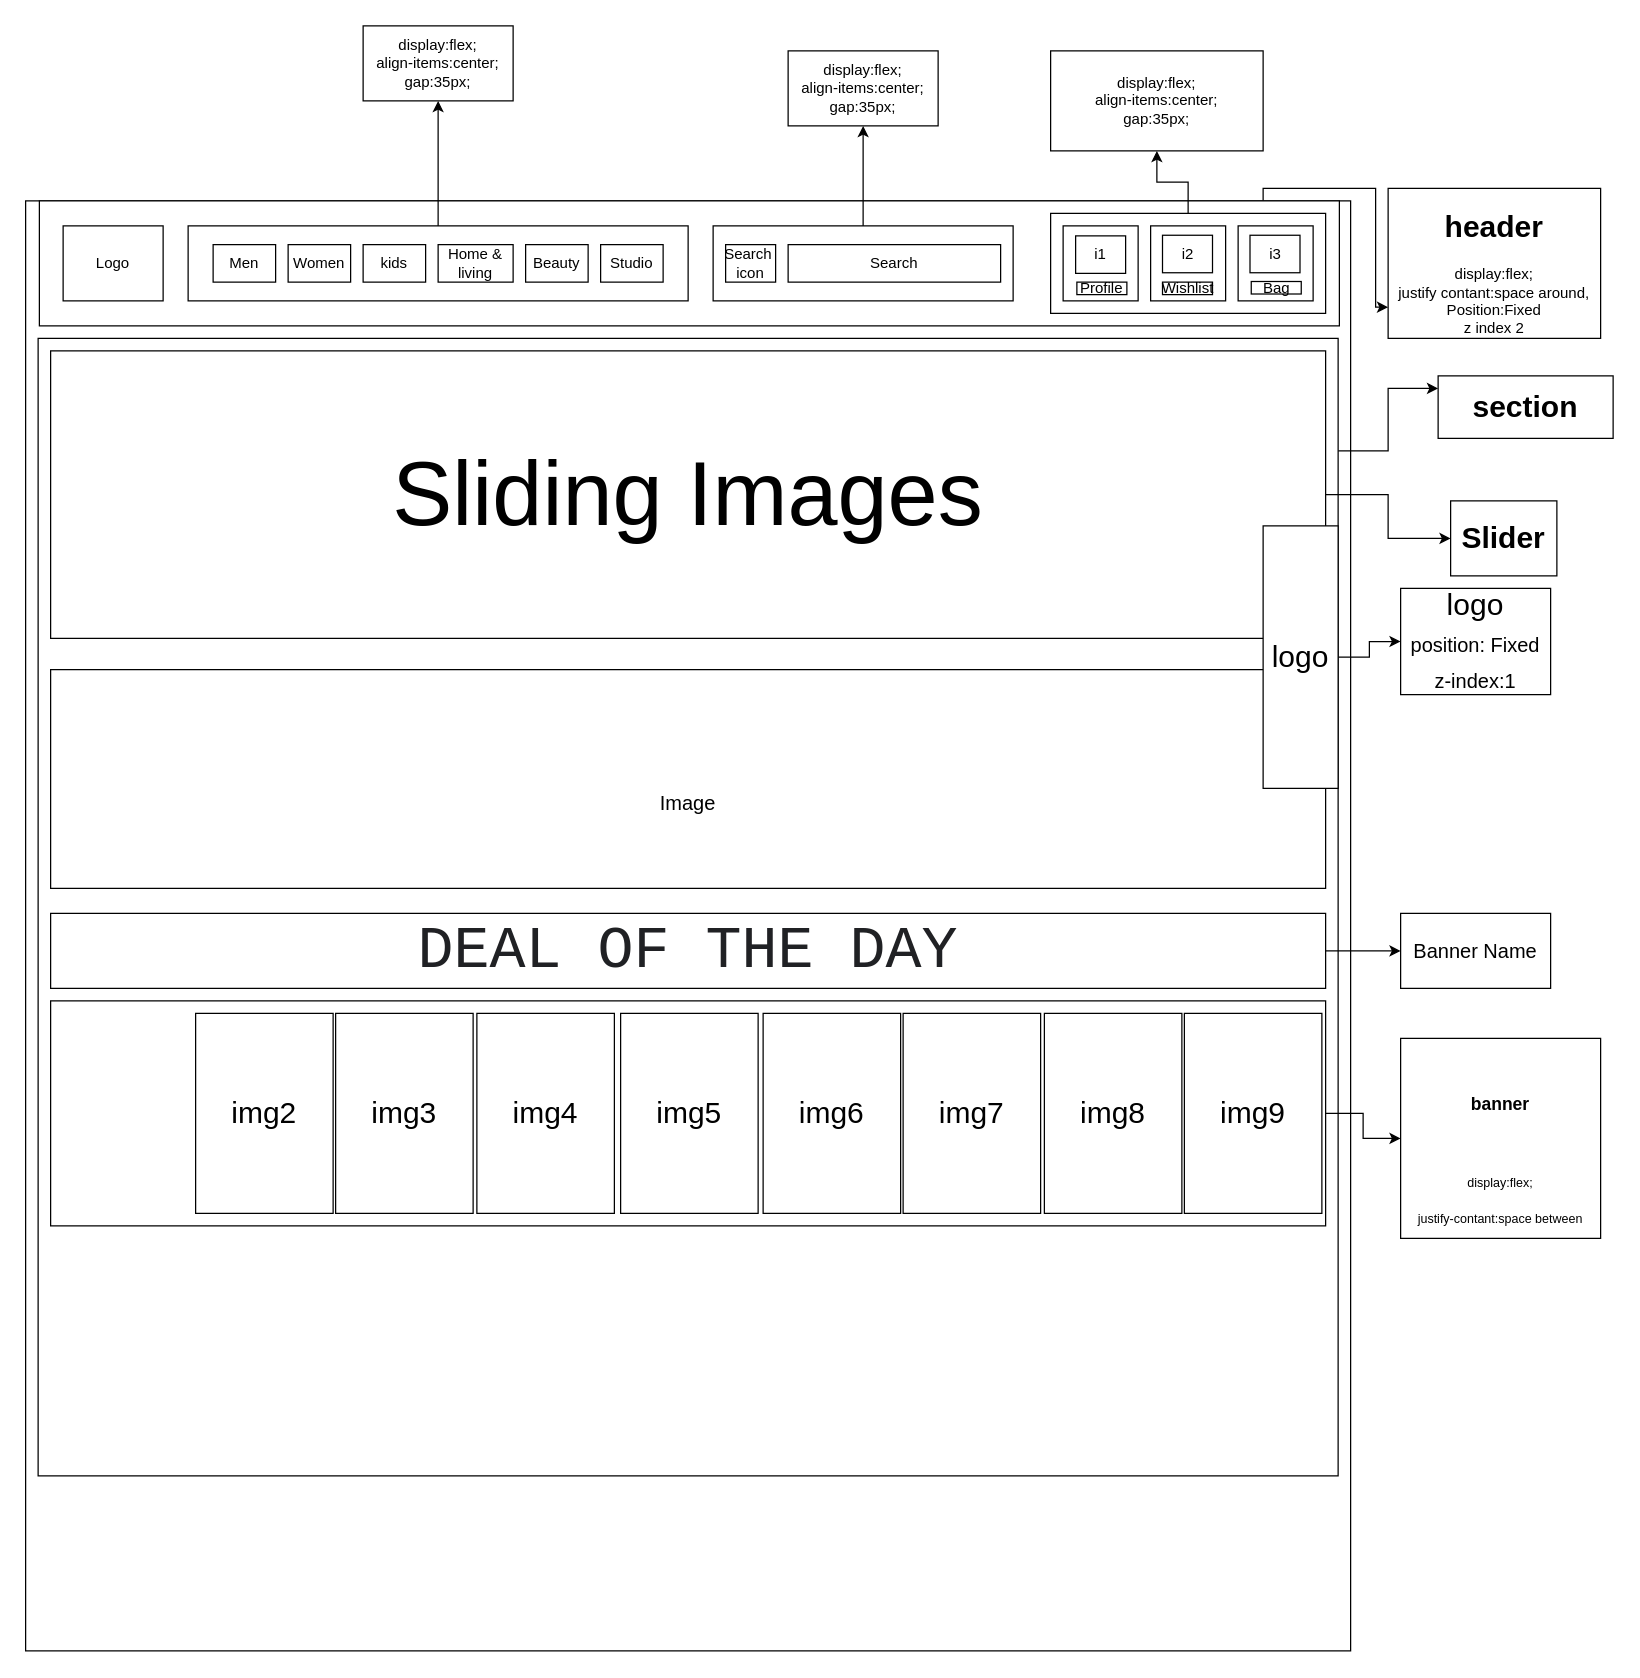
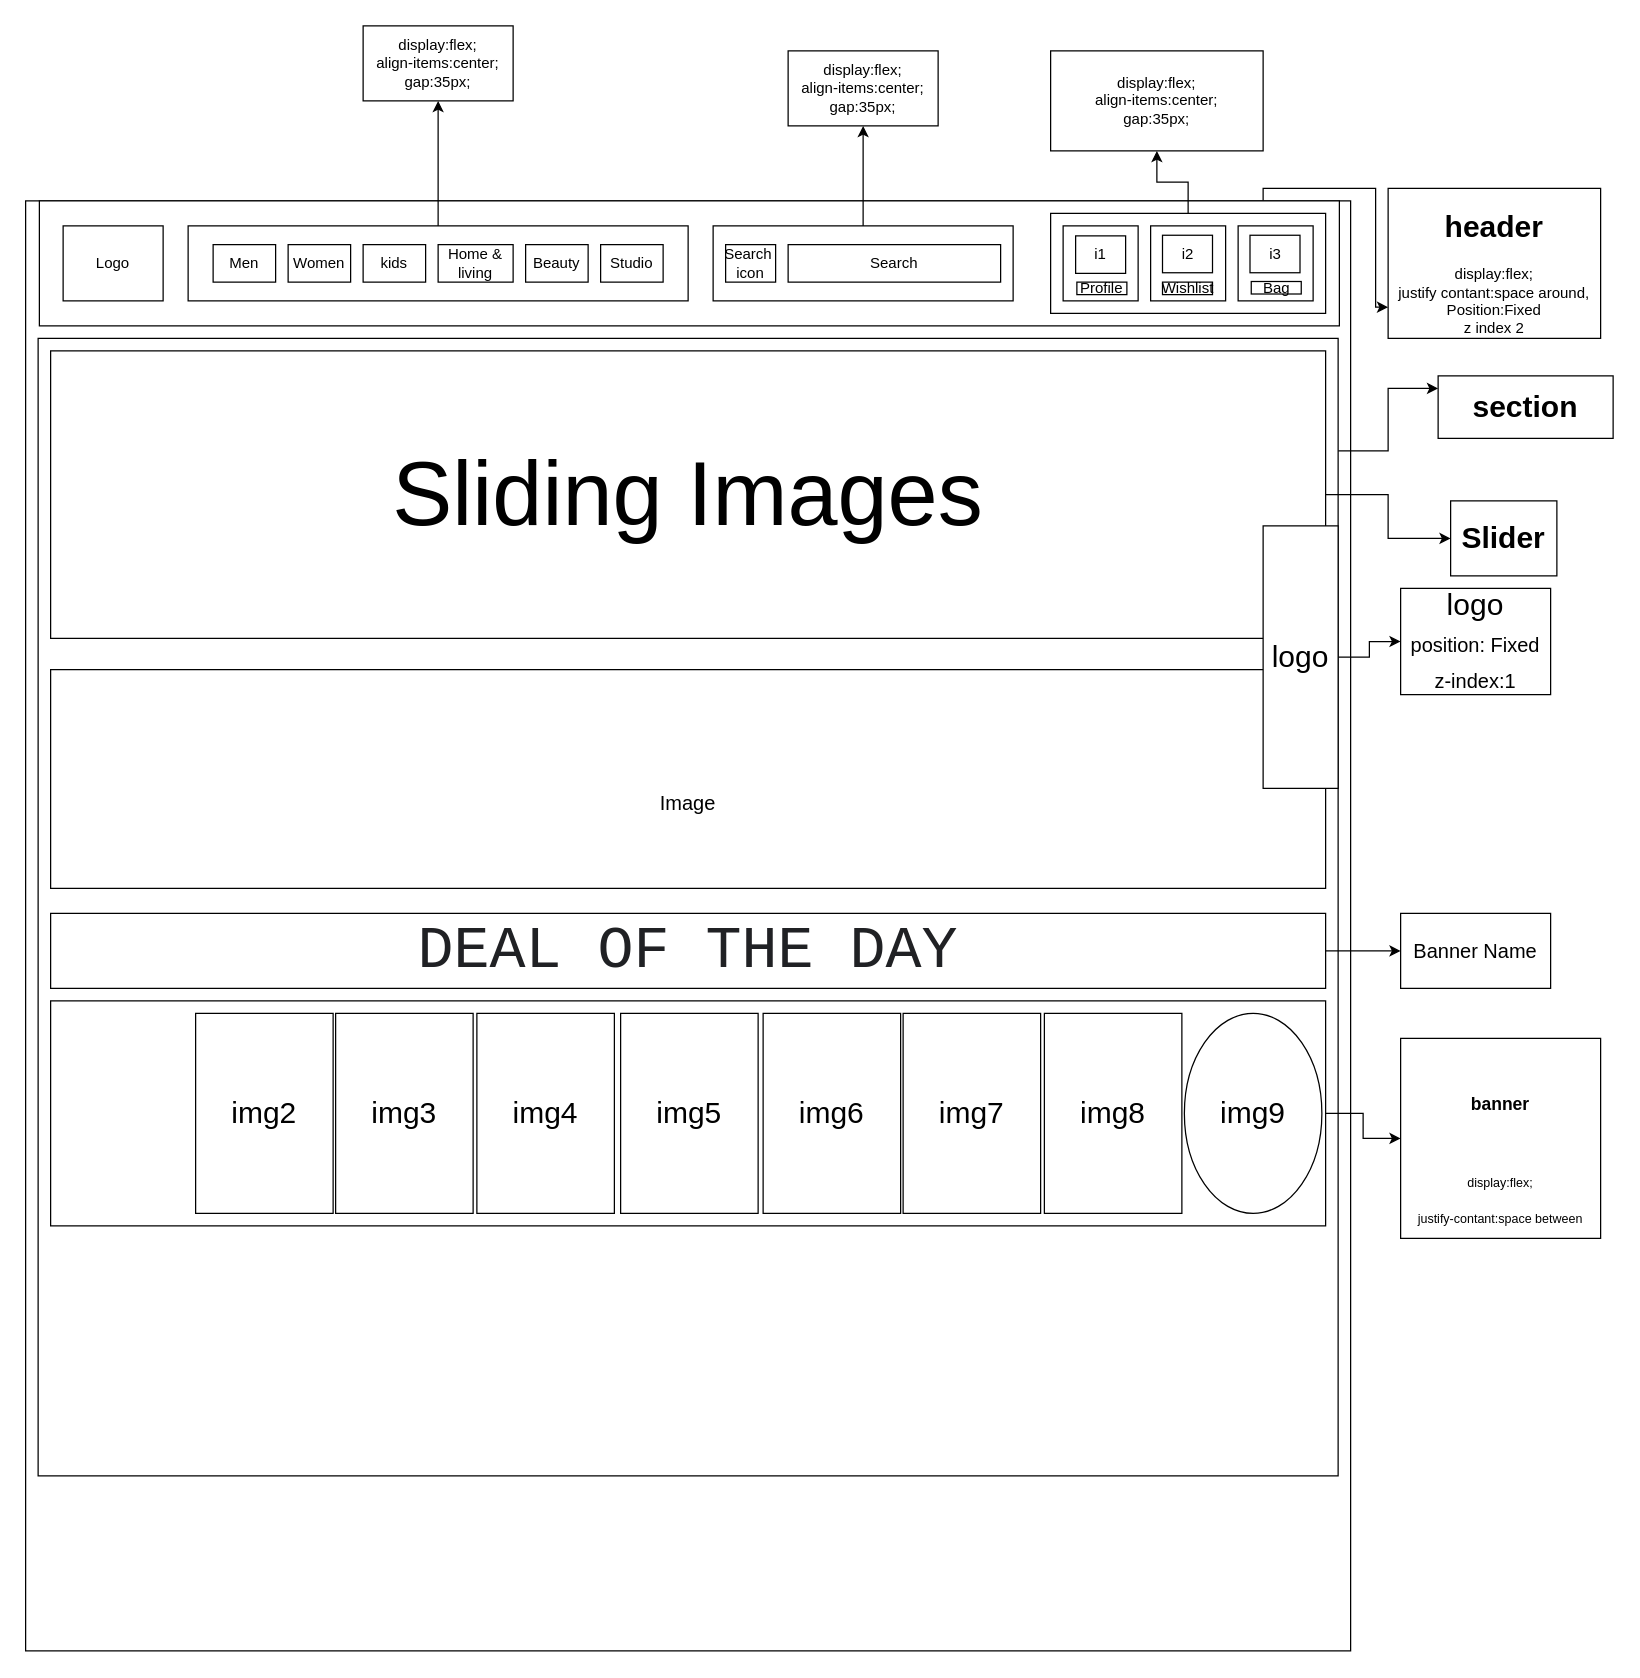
(1253, 1113) -> (1253, 1113)
